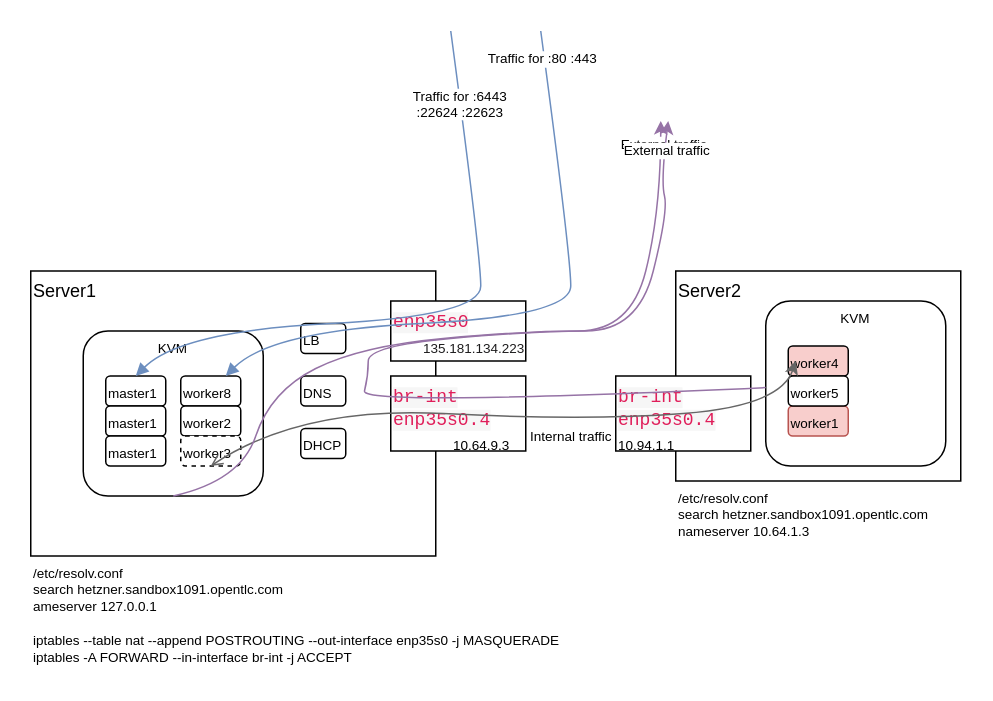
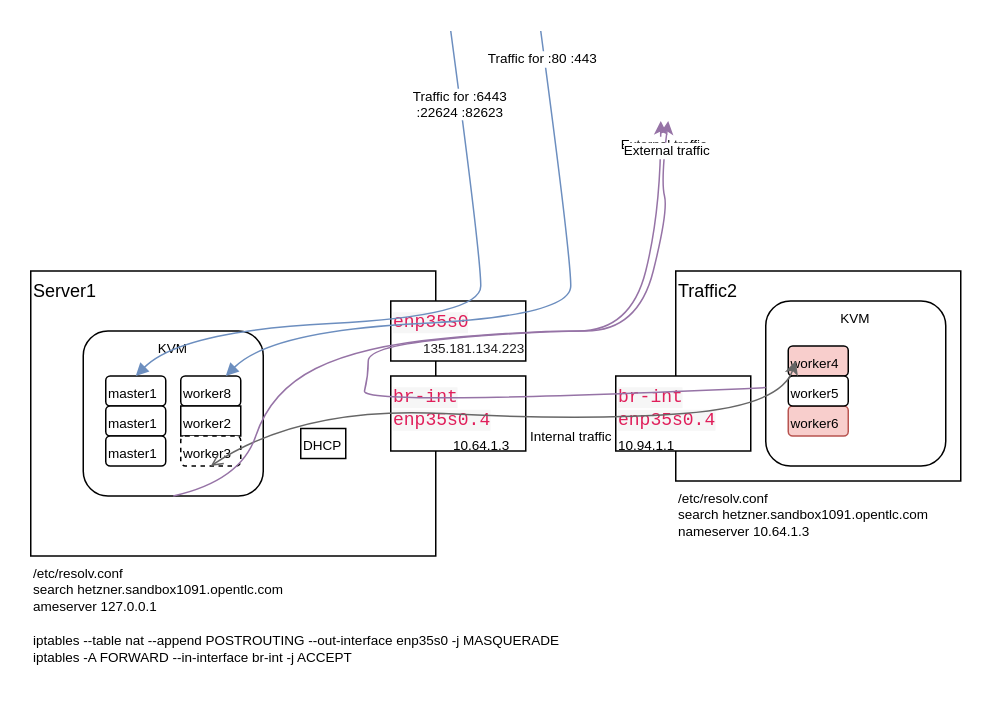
(461, 104) -> (461, 104)
(714, 292) -> (717, 292)
(323, 338) -> none
(323, 391) -> none
(211, 421) -> (211, 421)
(818, 424) -> (818, 424)
(323, 443) -> (323, 443)
(483, 447) -> (483, 447)
